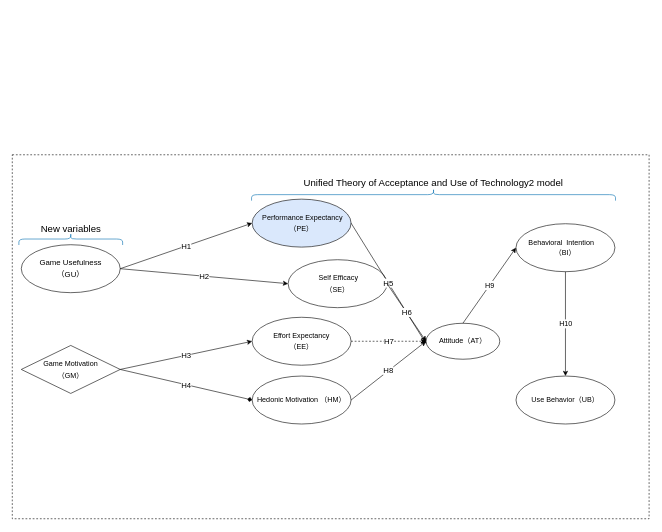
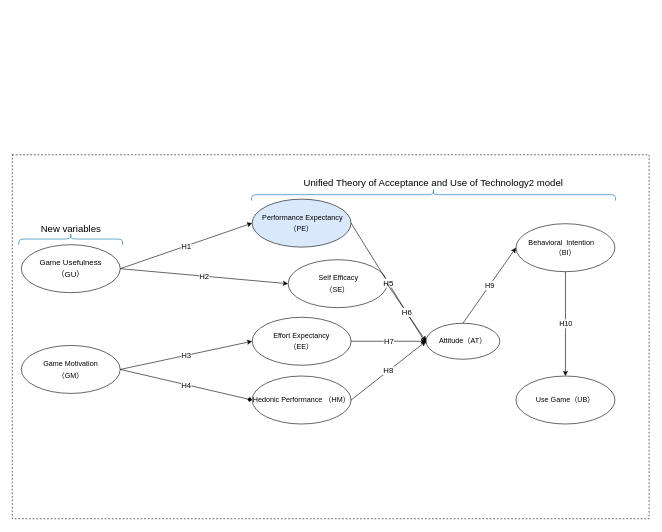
(367, 341) -> (367, 341)
(71, 369) -> (71, 369)
(302, 400) -> (302, 400)
(566, 400) -> (566, 400)
